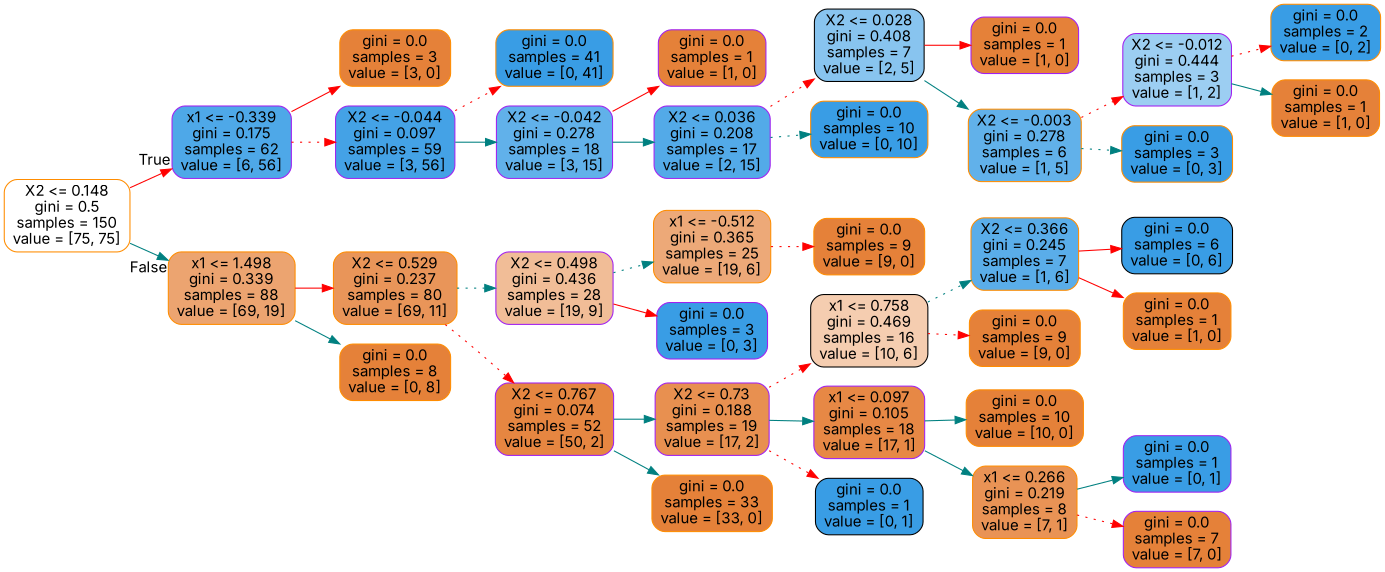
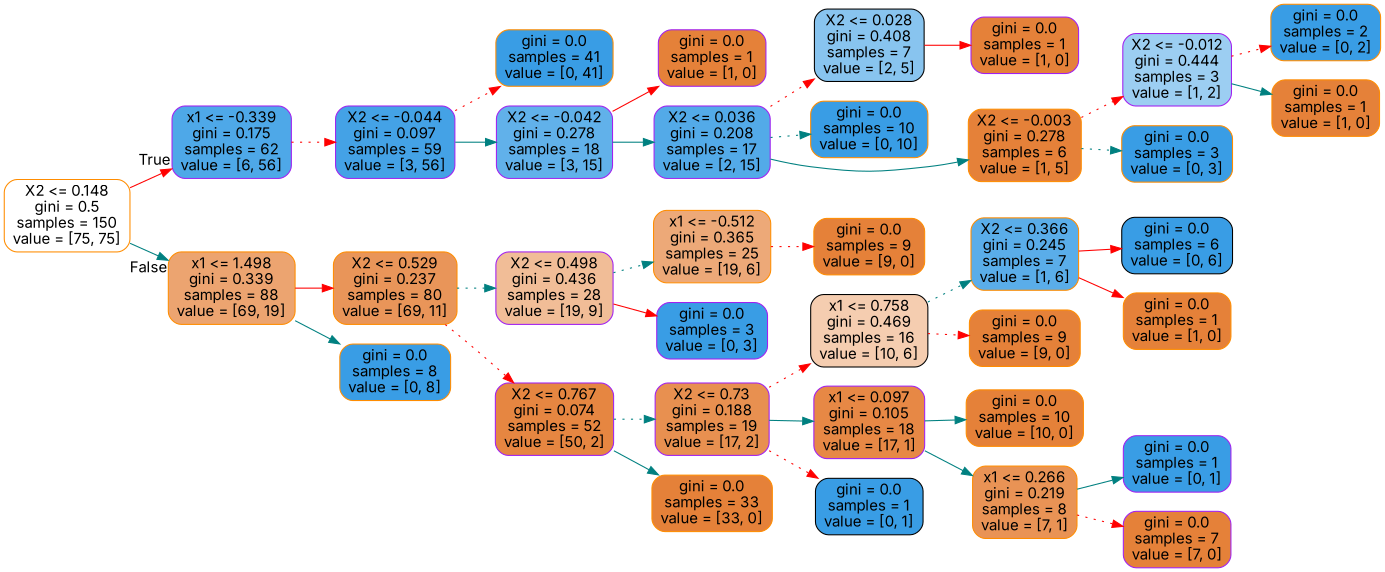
(395, 58) -> none
(942, 92) -> (864, 171)
(1025, 145) -> (1025, 145)
(395, 372) -> (395, 372)
(629, 419) -> (629, 419)
